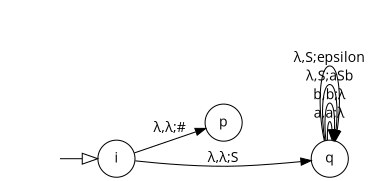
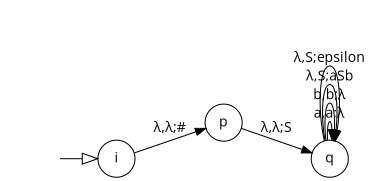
(218, 166) -> (272, 139)
